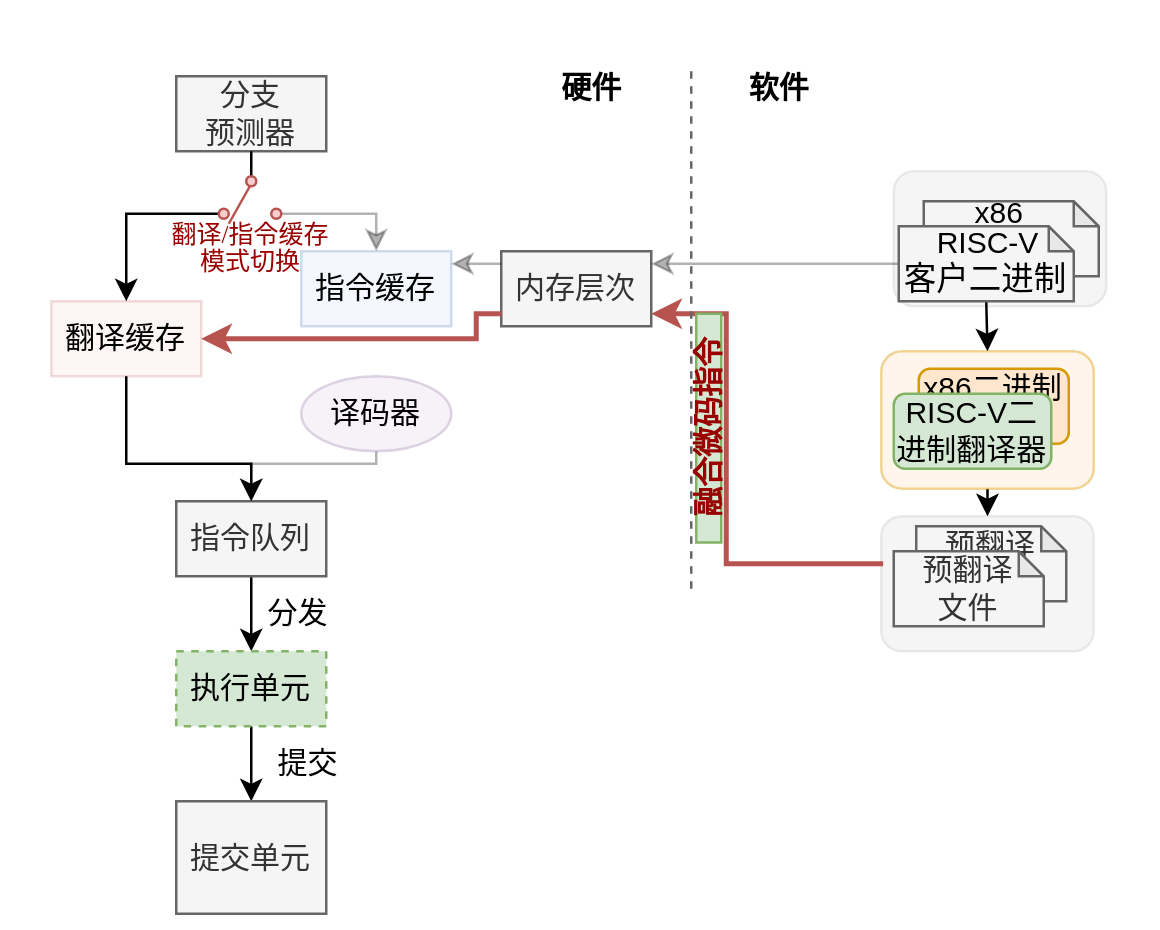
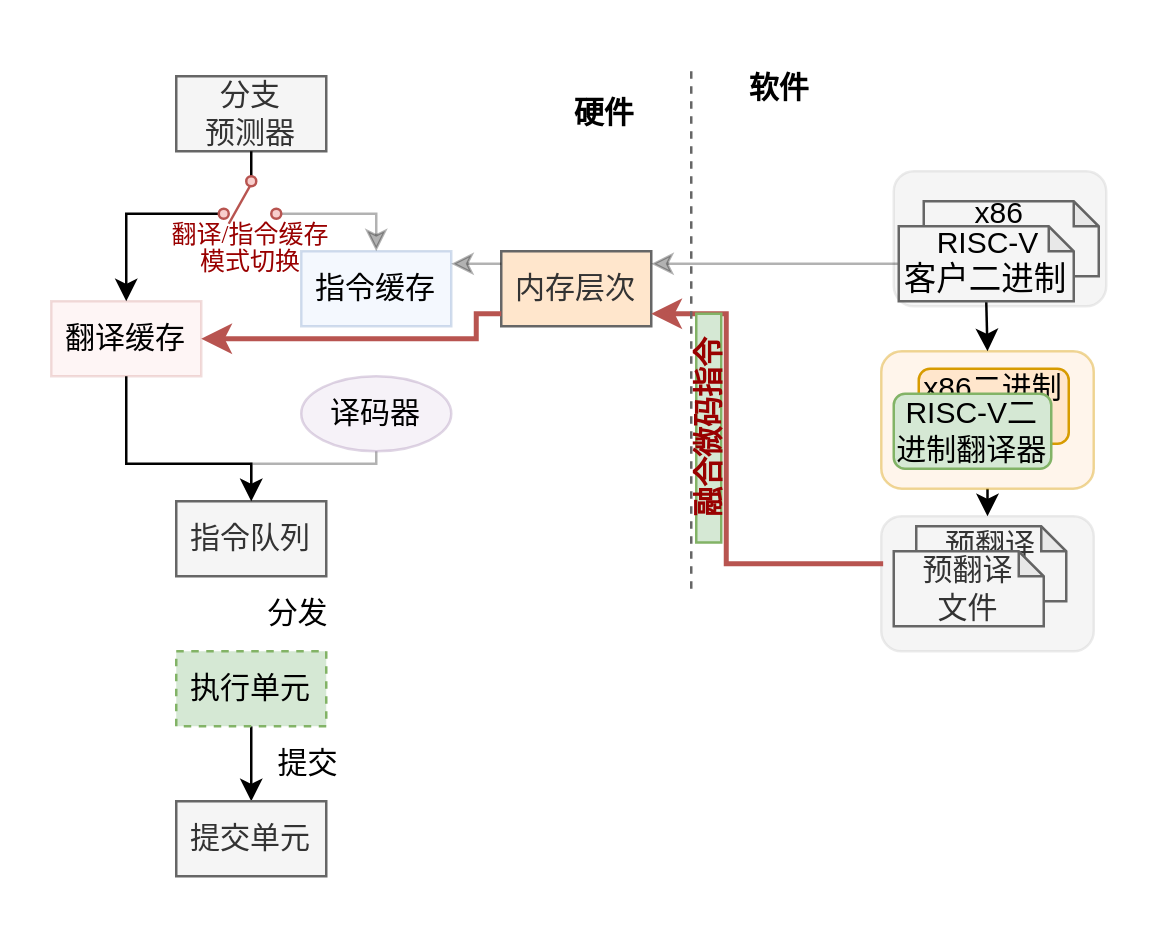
(591, 89) -> (604, 114)
(576, 289) -> (576, 289)
(251, 605) -> none
(251, 858) -> (251, 839)
